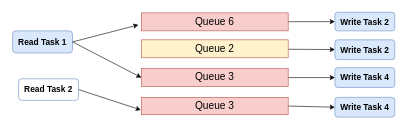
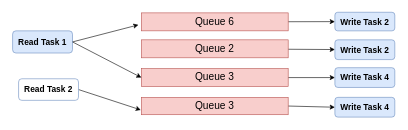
(215, 49) -> (215, 49)
